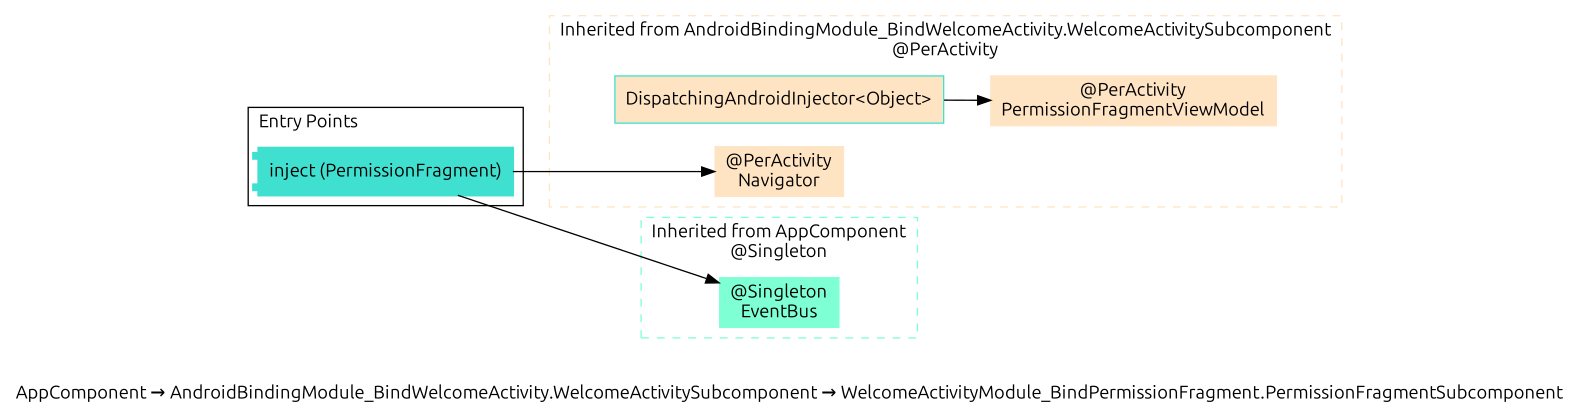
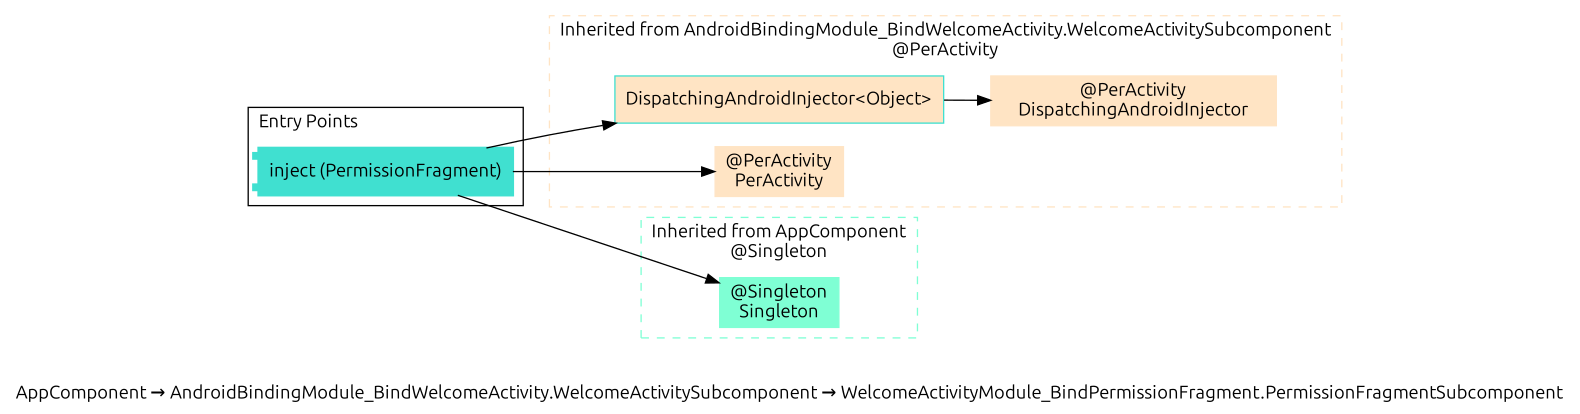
(1134, 101) -> (1134, 101)
none -> (539, 137)
(779, 172) -> (779, 172)
(779, 303) -> (779, 303)
